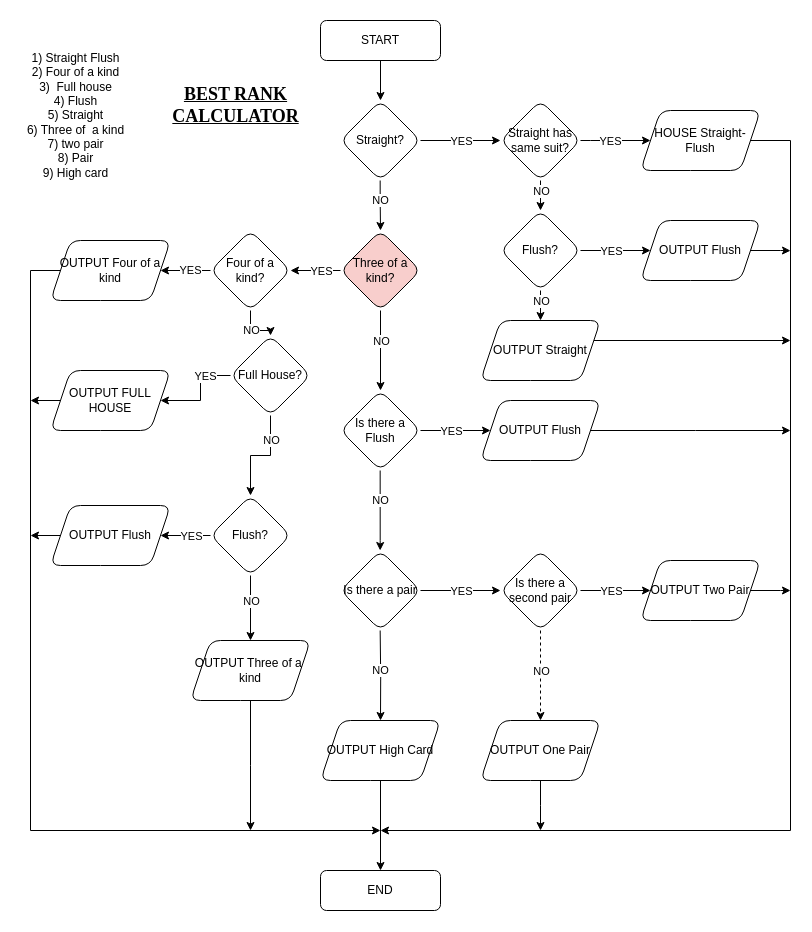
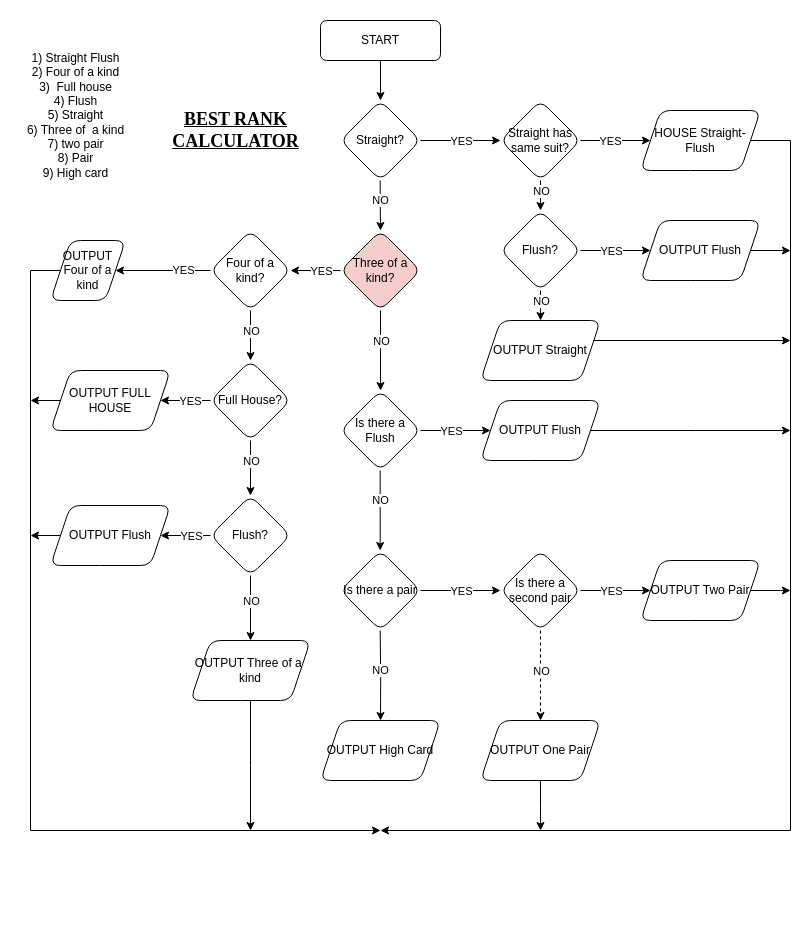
(236, 106) -> (236, 131)
(111, 271) -> (88, 271)
(271, 376) -> (251, 401)
(381, 822) -> none
(381, 891) -> none
